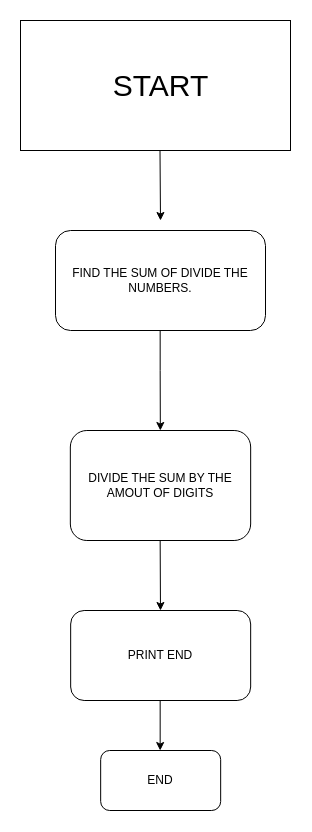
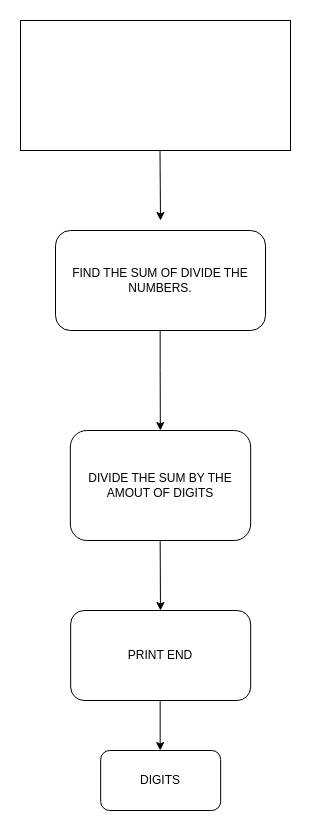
(161, 86) -> none
(161, 781) -> (161, 781)
